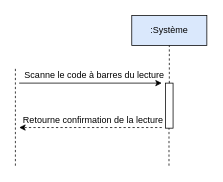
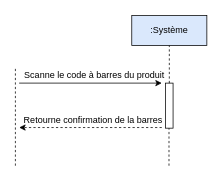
(95, 75) -> (95, 75)
(95, 120) -> (95, 120)
